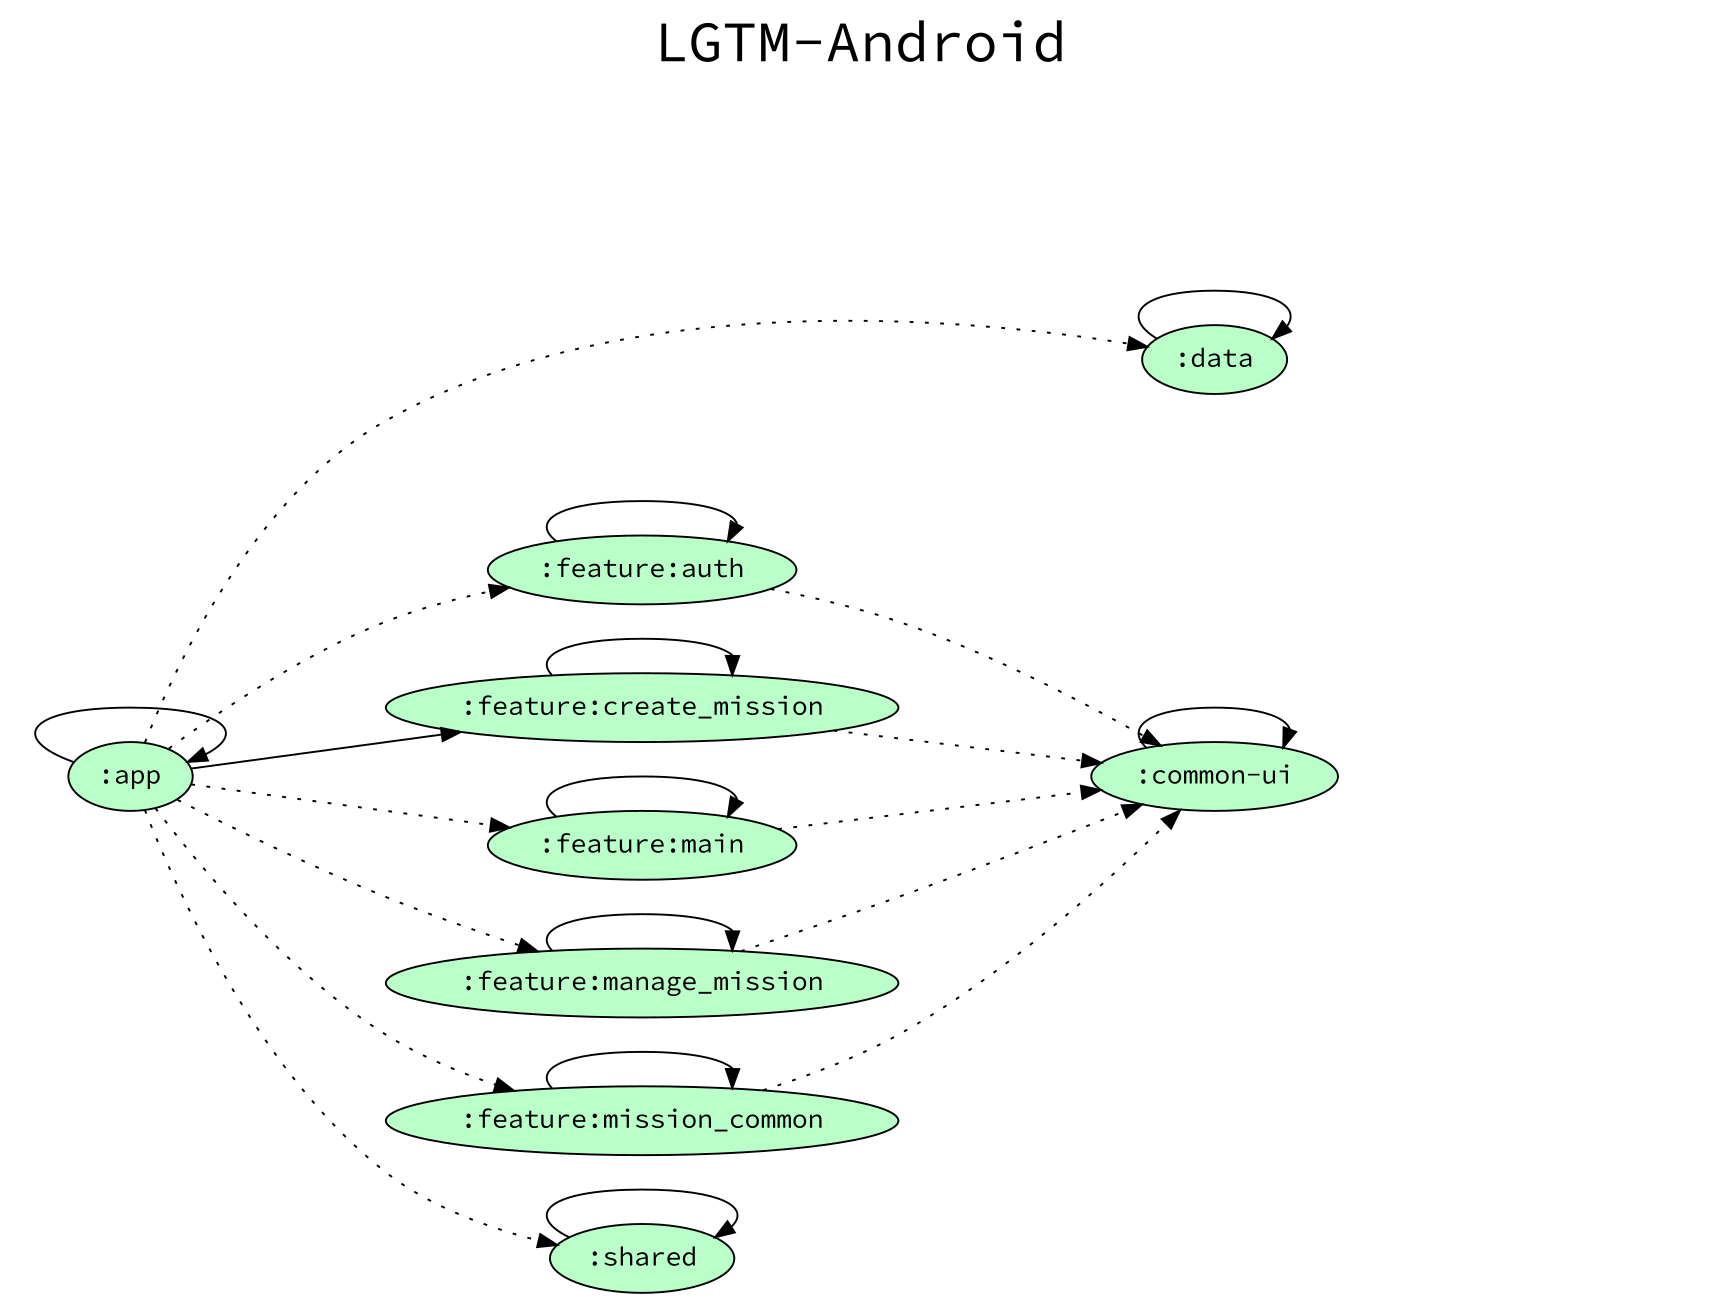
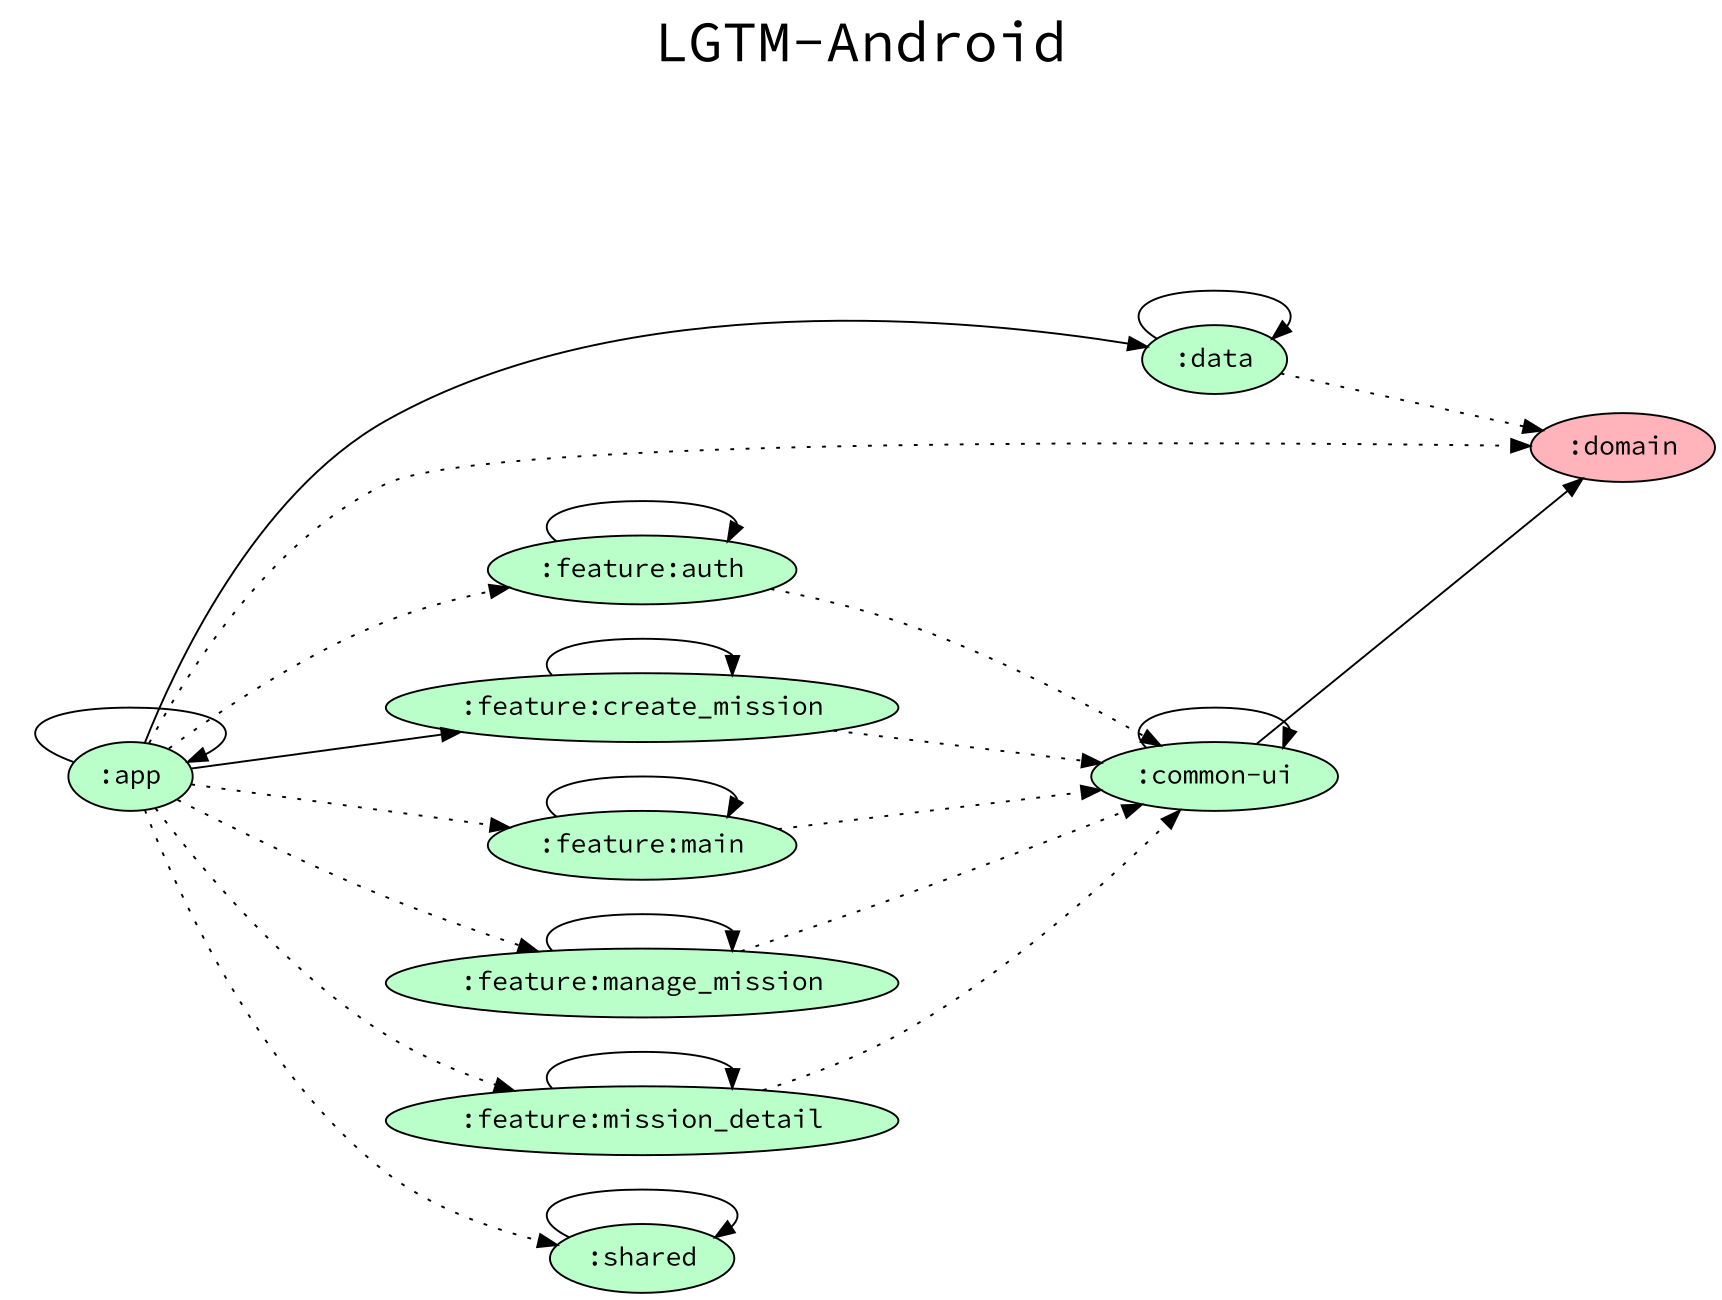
(549, 358) -> (549, 358)
none -> (1623, 448)
(642, 1121) -> (642, 1121)
